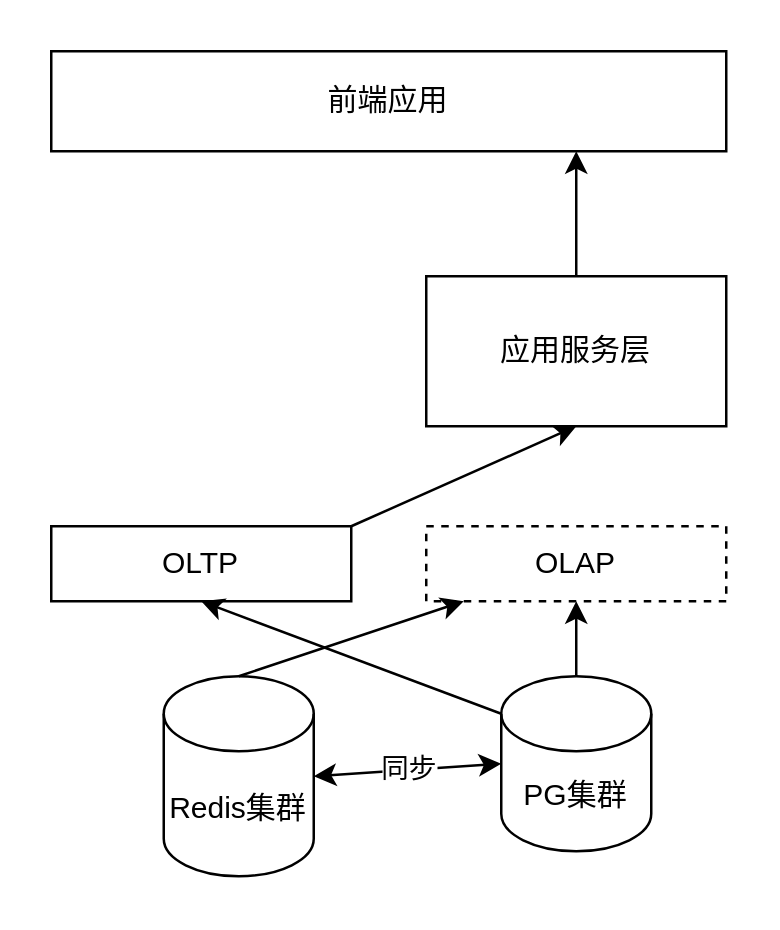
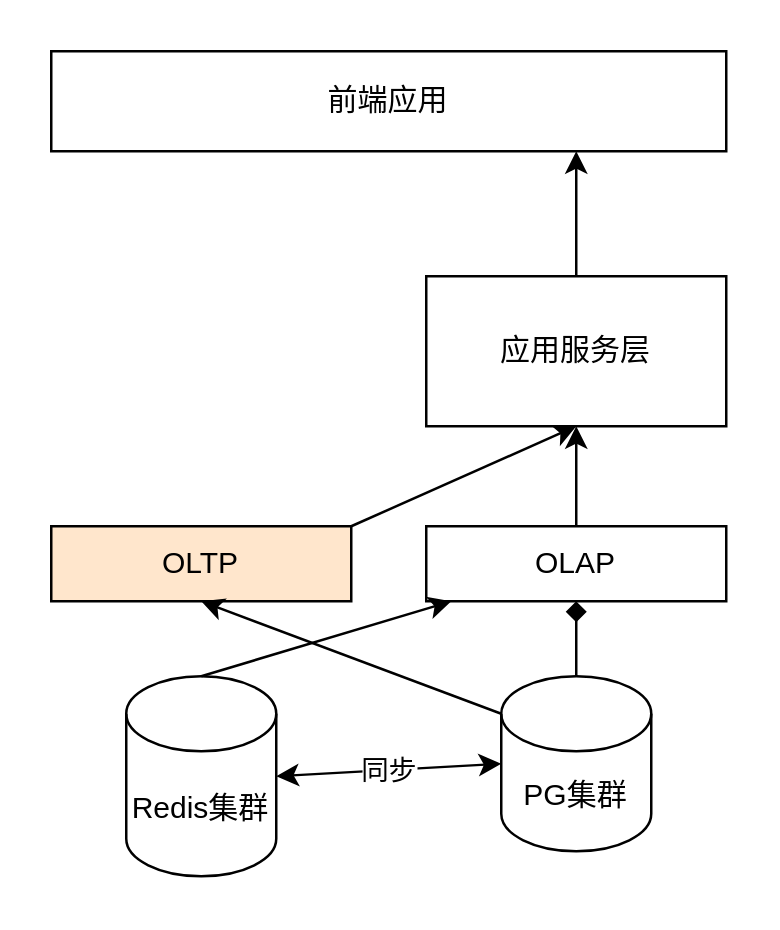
none -> (576, 484)
(201, 564) -> (201, 564)
(576, 564) -> (576, 564)
(576, 620) -> (576, 622)
(239, 776) -> (201, 776)
